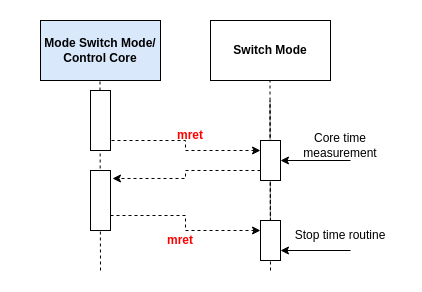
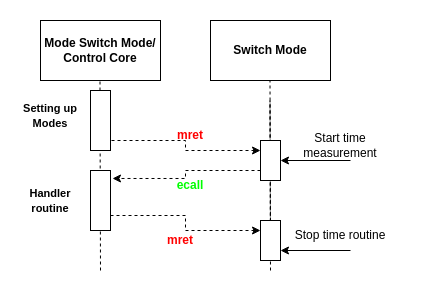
(101, 51) -> (101, 51)
none -> (51, 116)
(341, 146) -> (341, 146)
none -> (191, 186)
none -> (51, 201)
